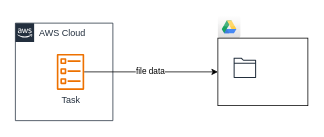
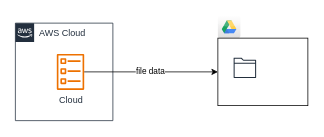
(71, 100) -> (71, 100)
